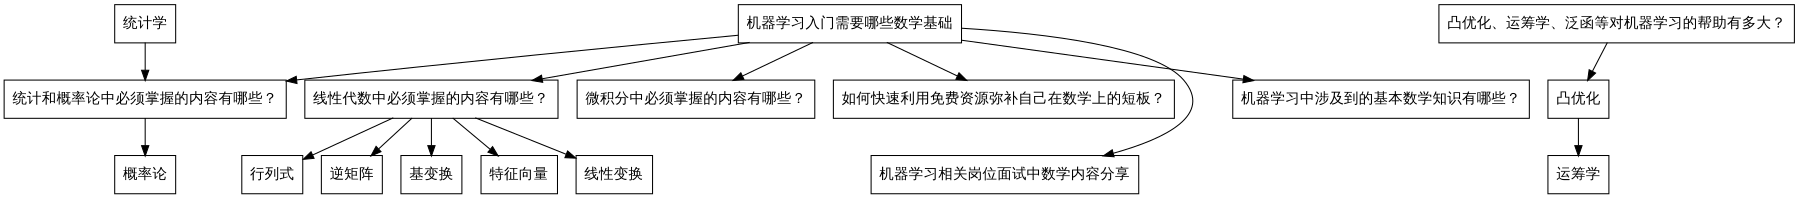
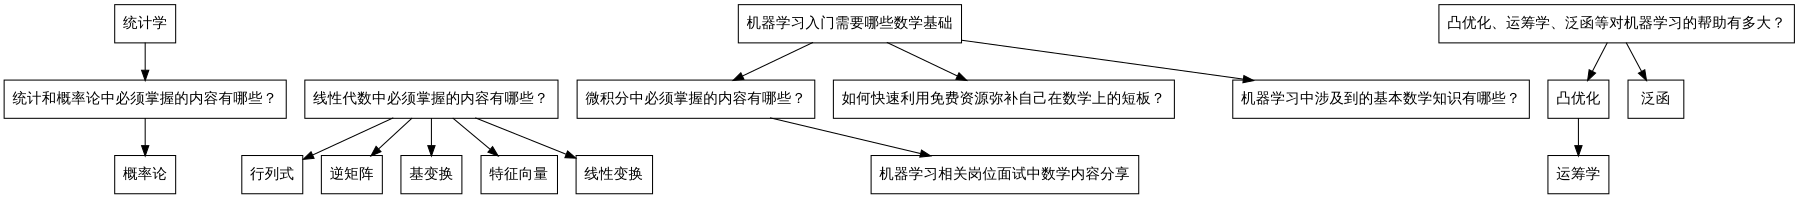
(1137, 55) -> (845, 136)
(517, 57) -> none
(646, 61) -> none
none -> (1656, 99)
